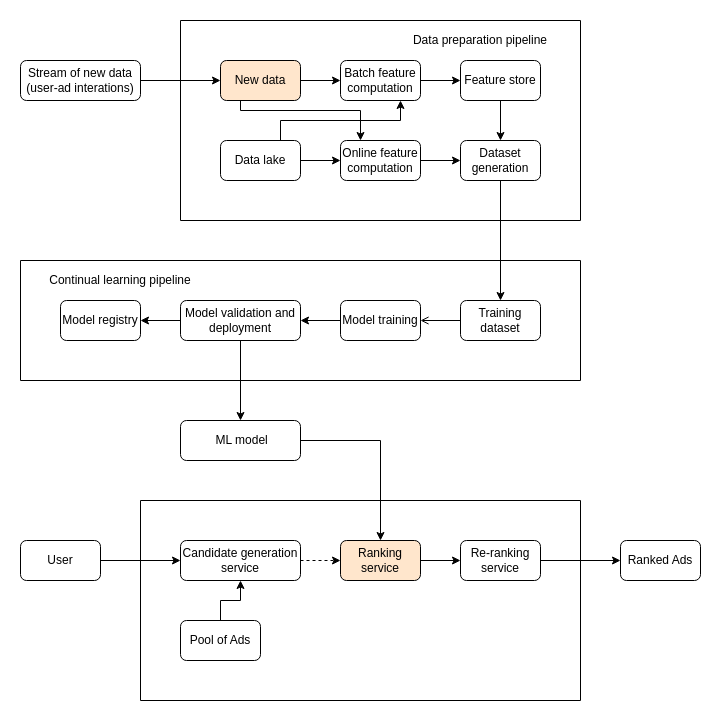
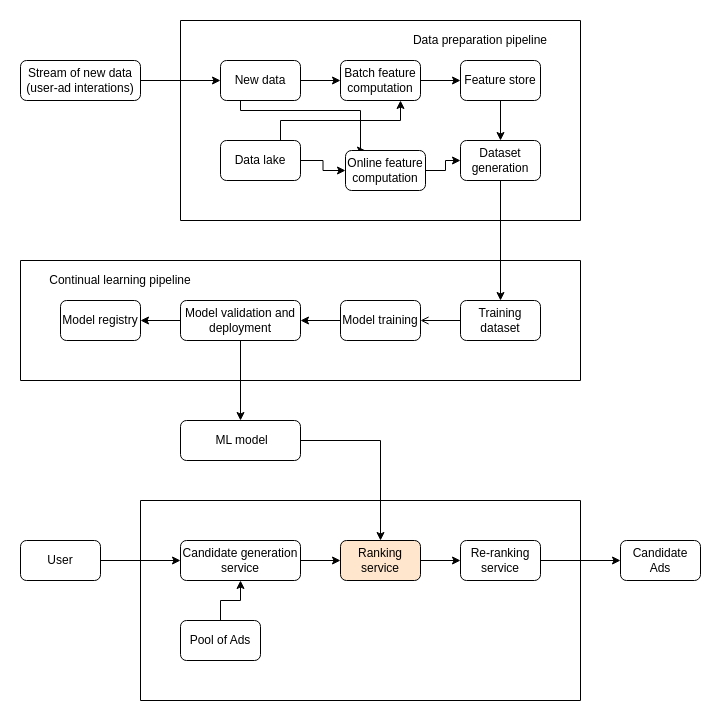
(261, 81) -> (261, 81)
(381, 161) -> (386, 171)
(317, 561) -> (317, 561)
(661, 561) -> (661, 561)
